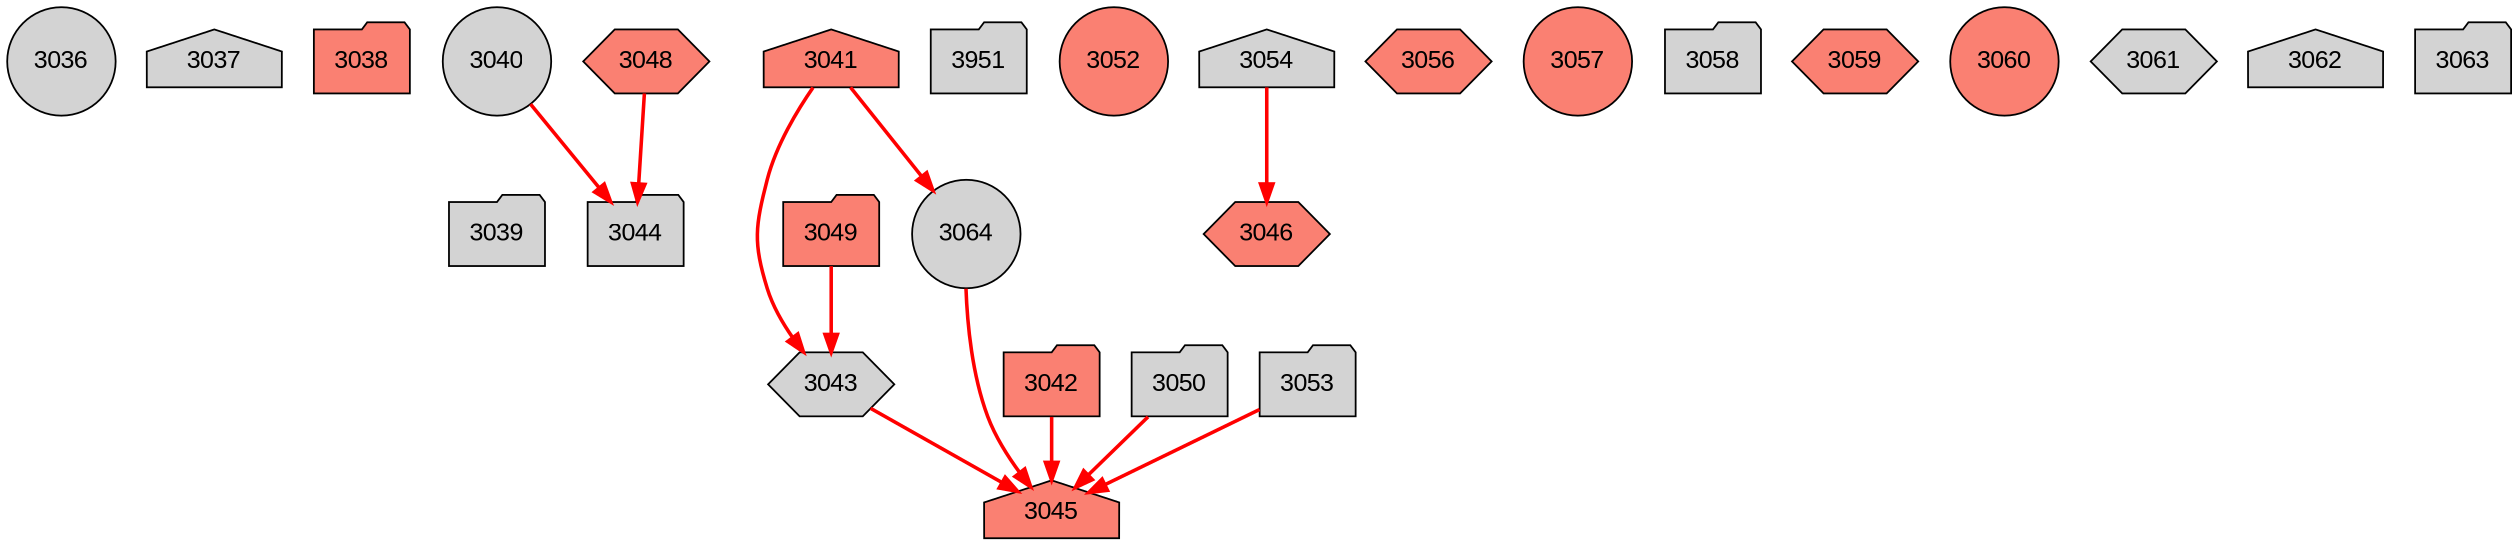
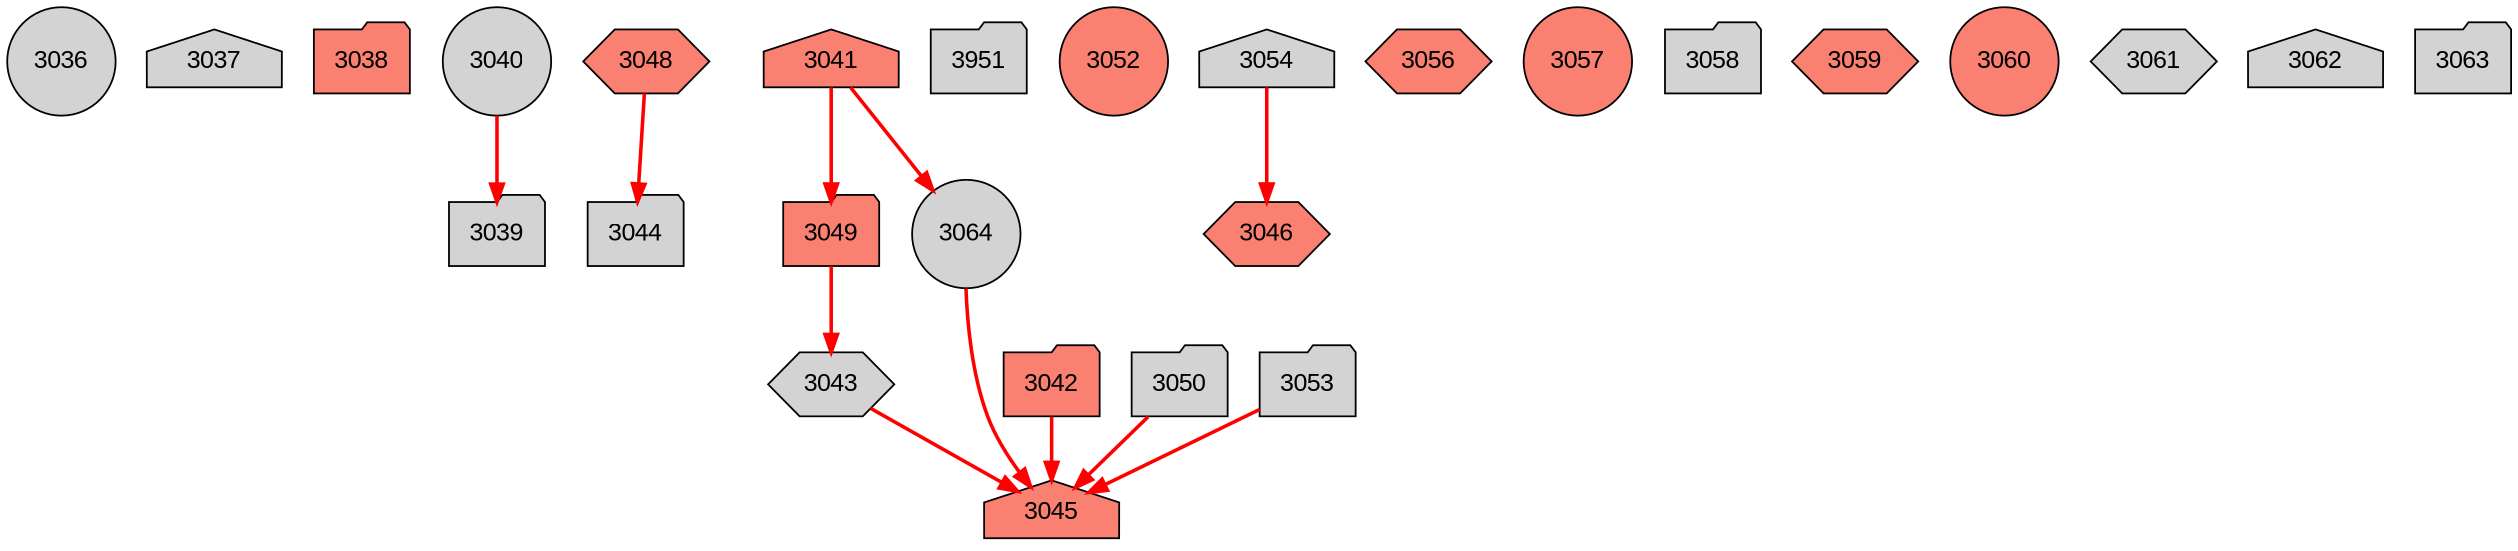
(565, 146) -> (497, 150)
(760, 210) -> (831, 135)
